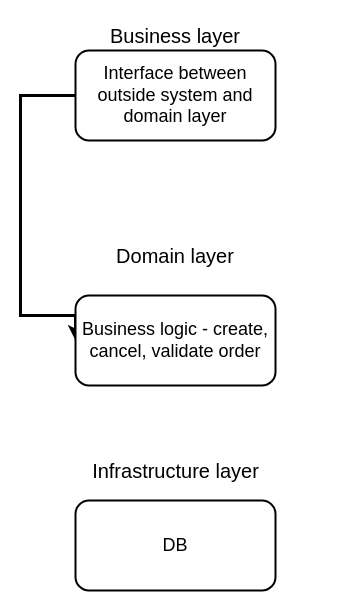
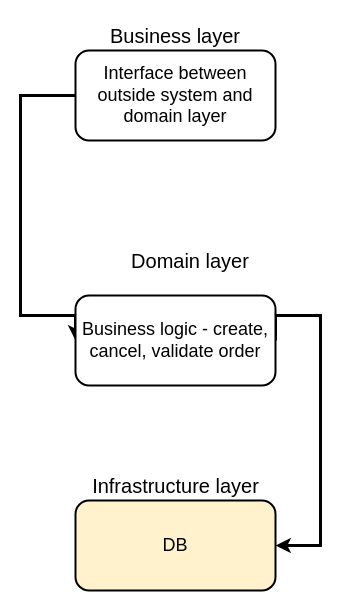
(176, 256) -> (191, 261)
none -> (321, 424)
(176, 471) -> (176, 486)
(176, 546) -> (176, 546)
